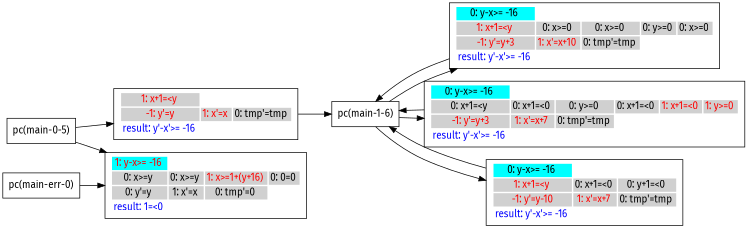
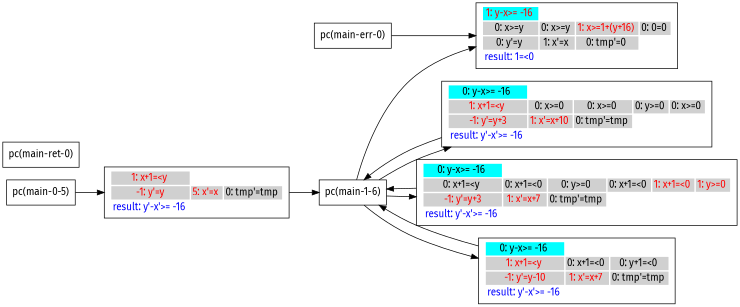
(216, 114) -> (207, 192)
(88, 146) -> (394, 98)
none -> (41, 155)
